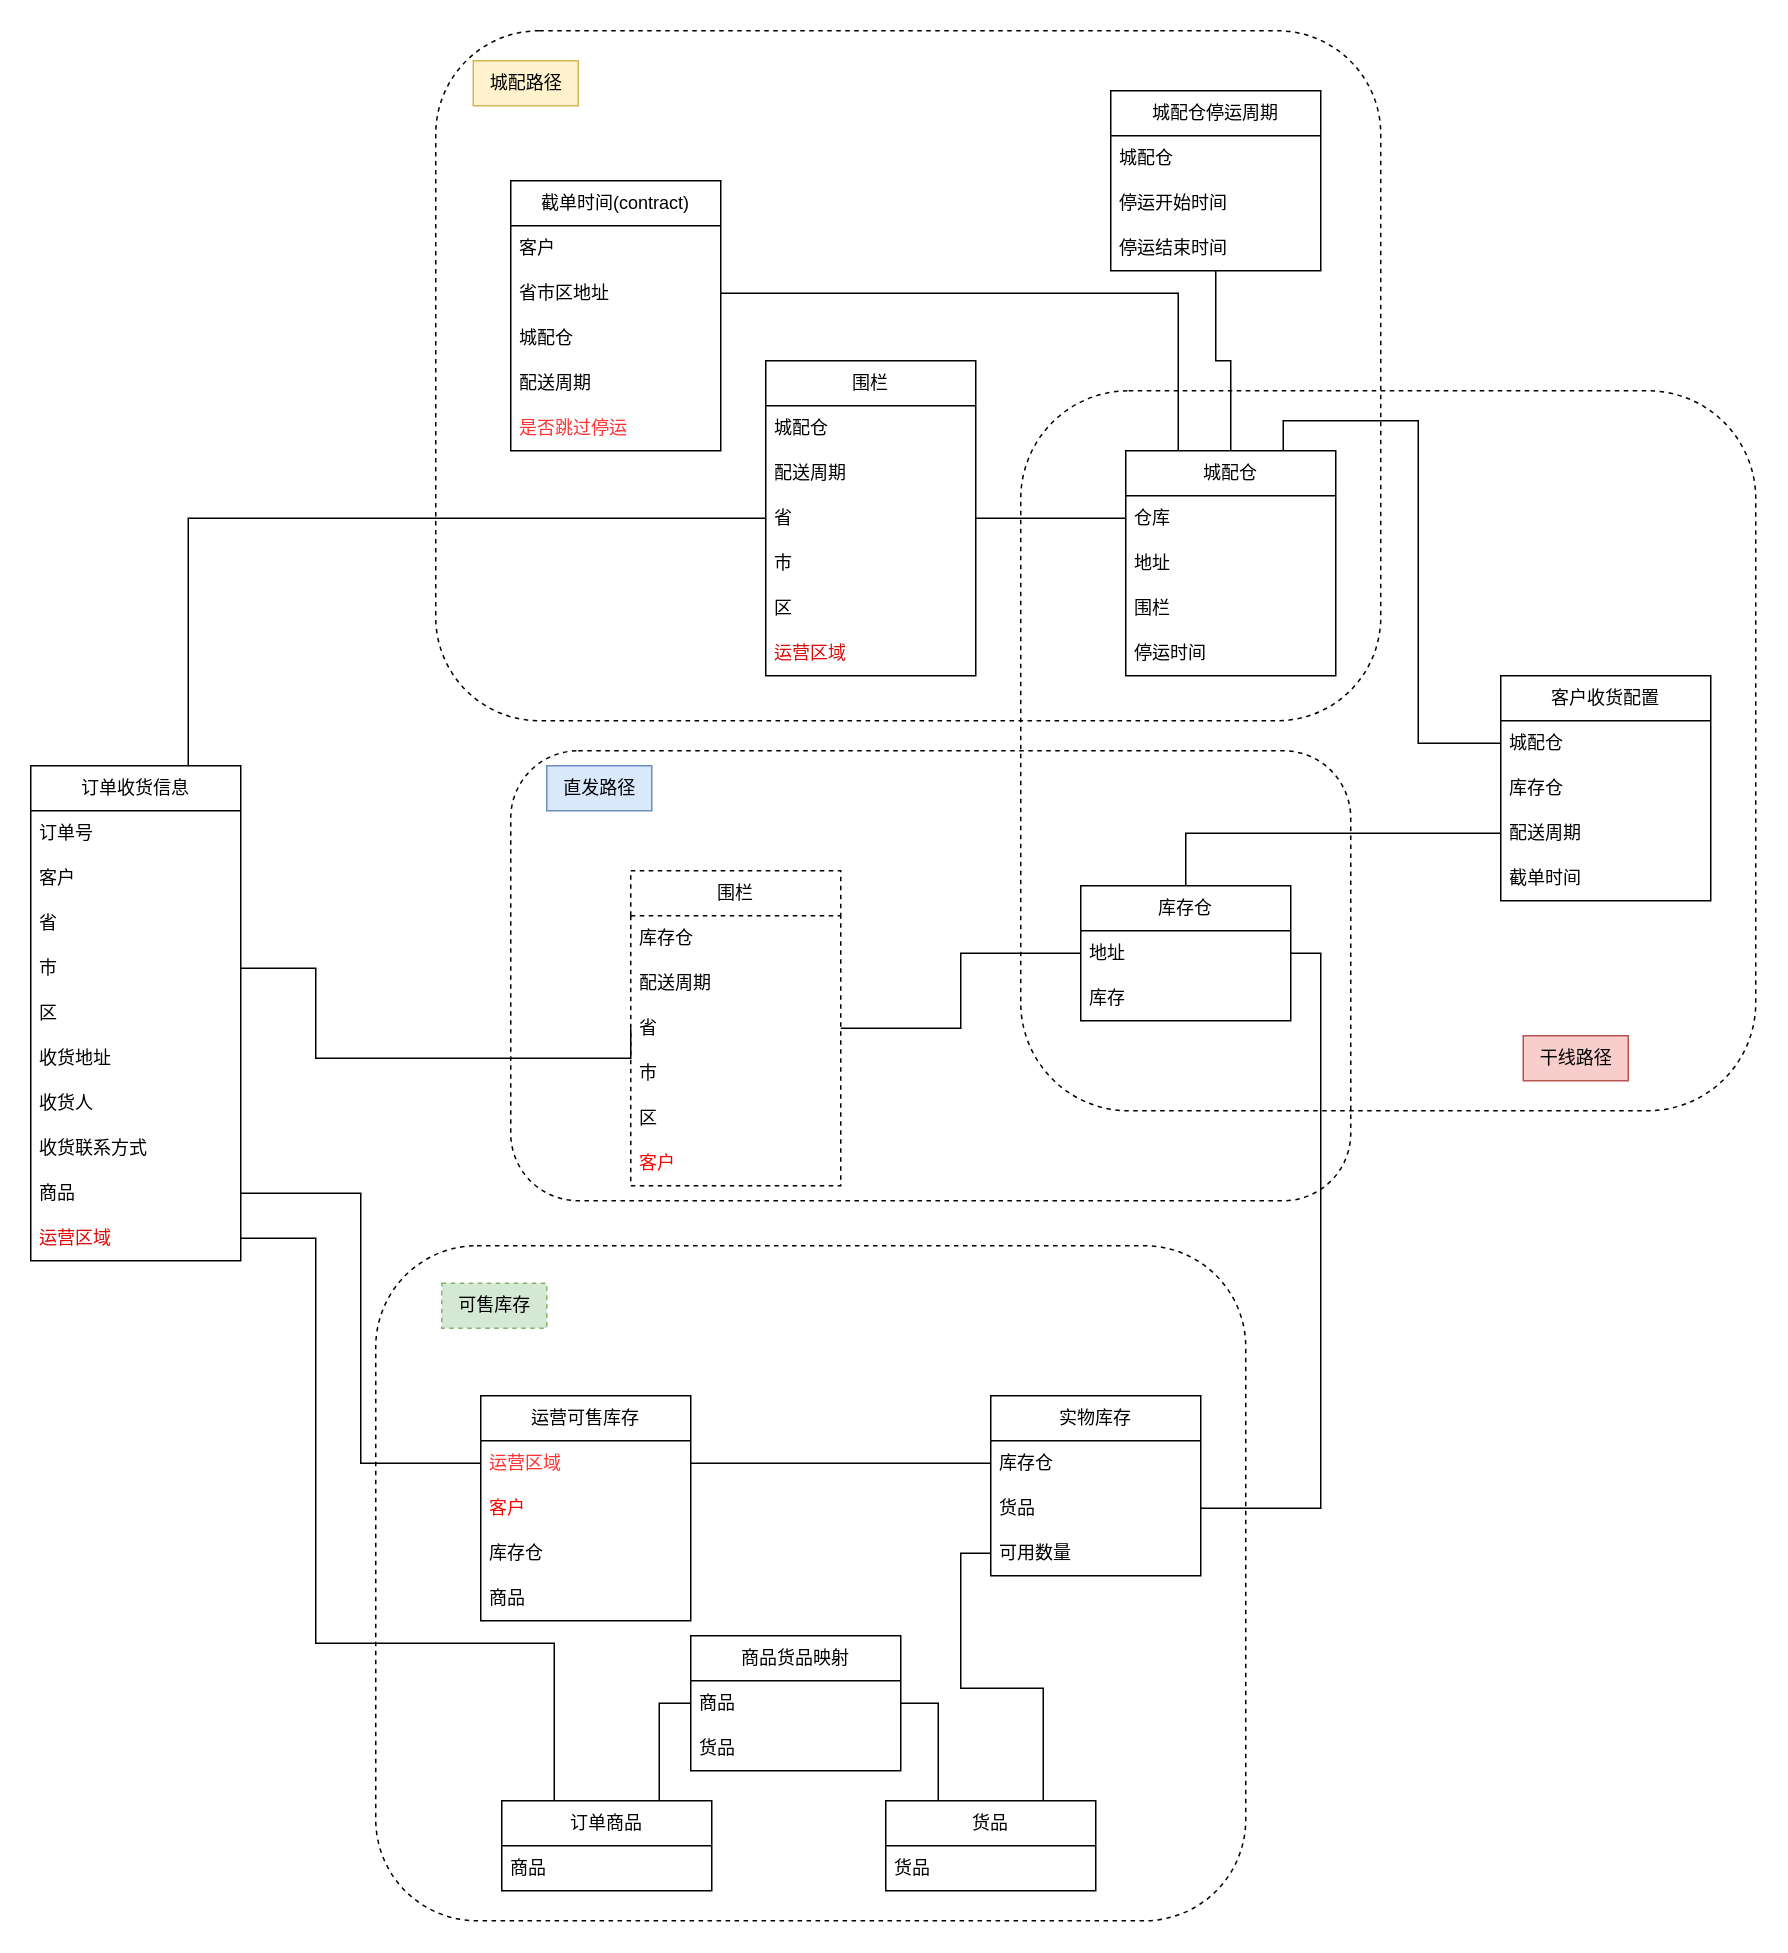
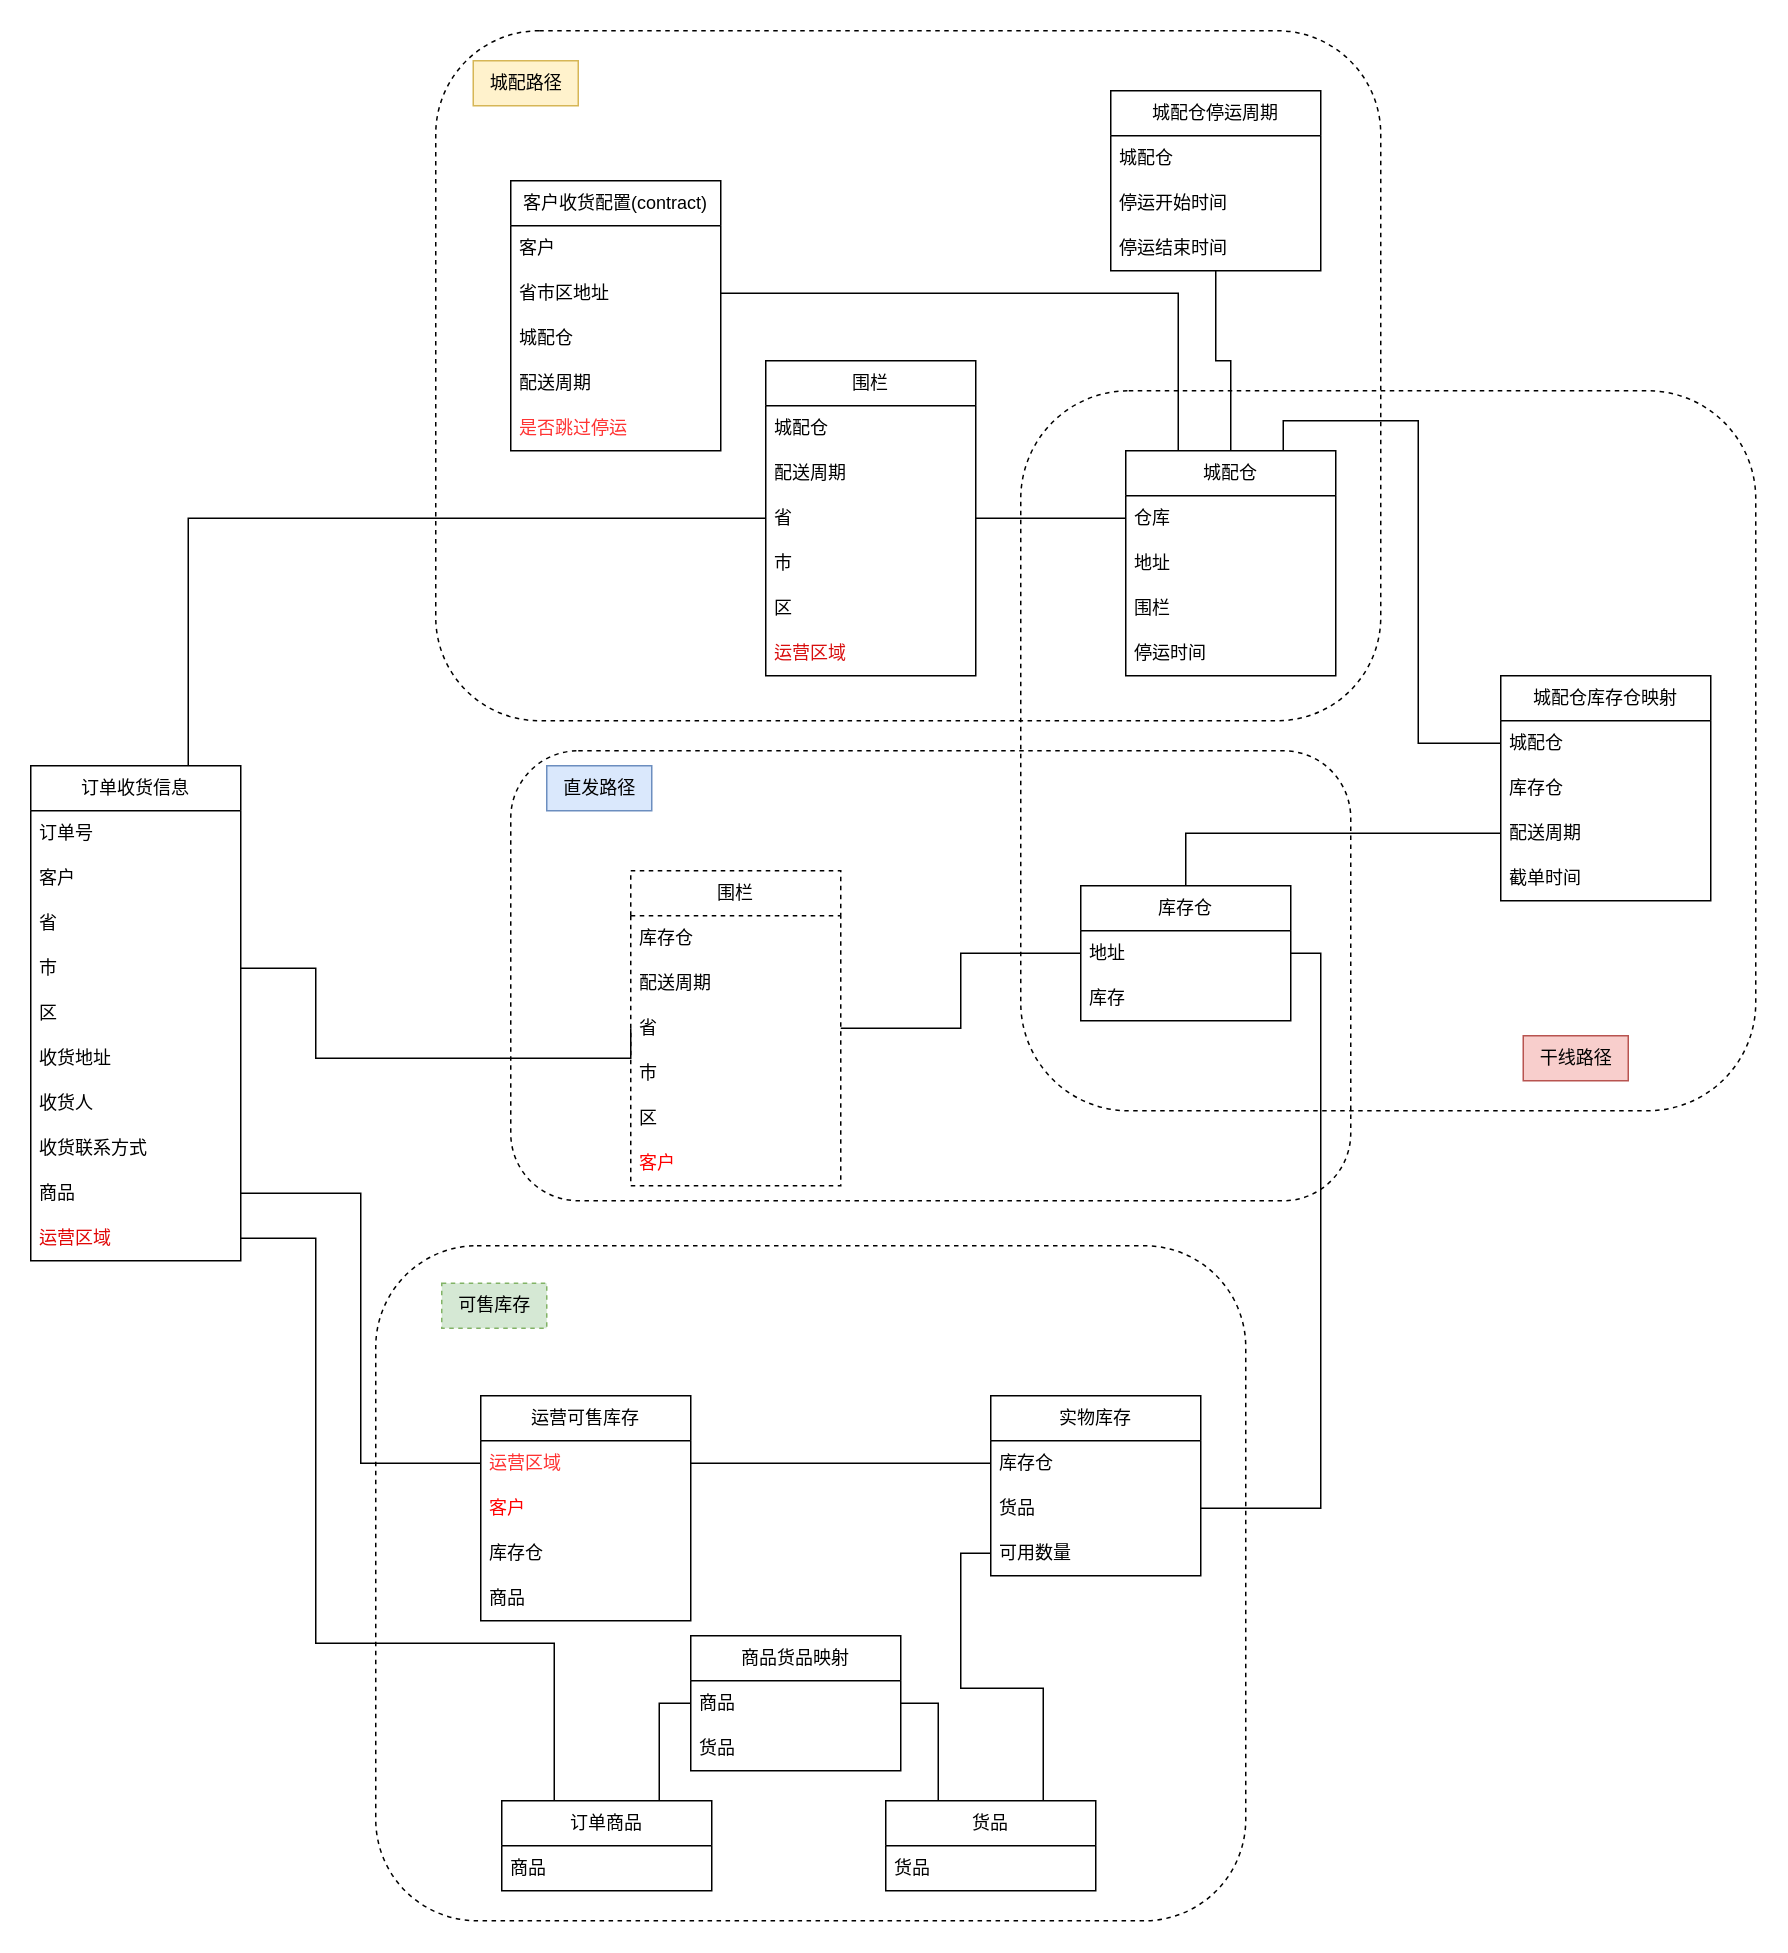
(616, 203) -> (616, 203)
(1606, 698) -> (1606, 698)
